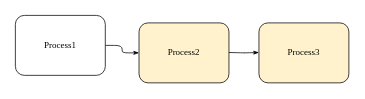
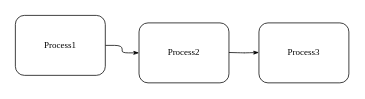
(184, 53) -> (184, 53)
(304, 53) -> (304, 53)
